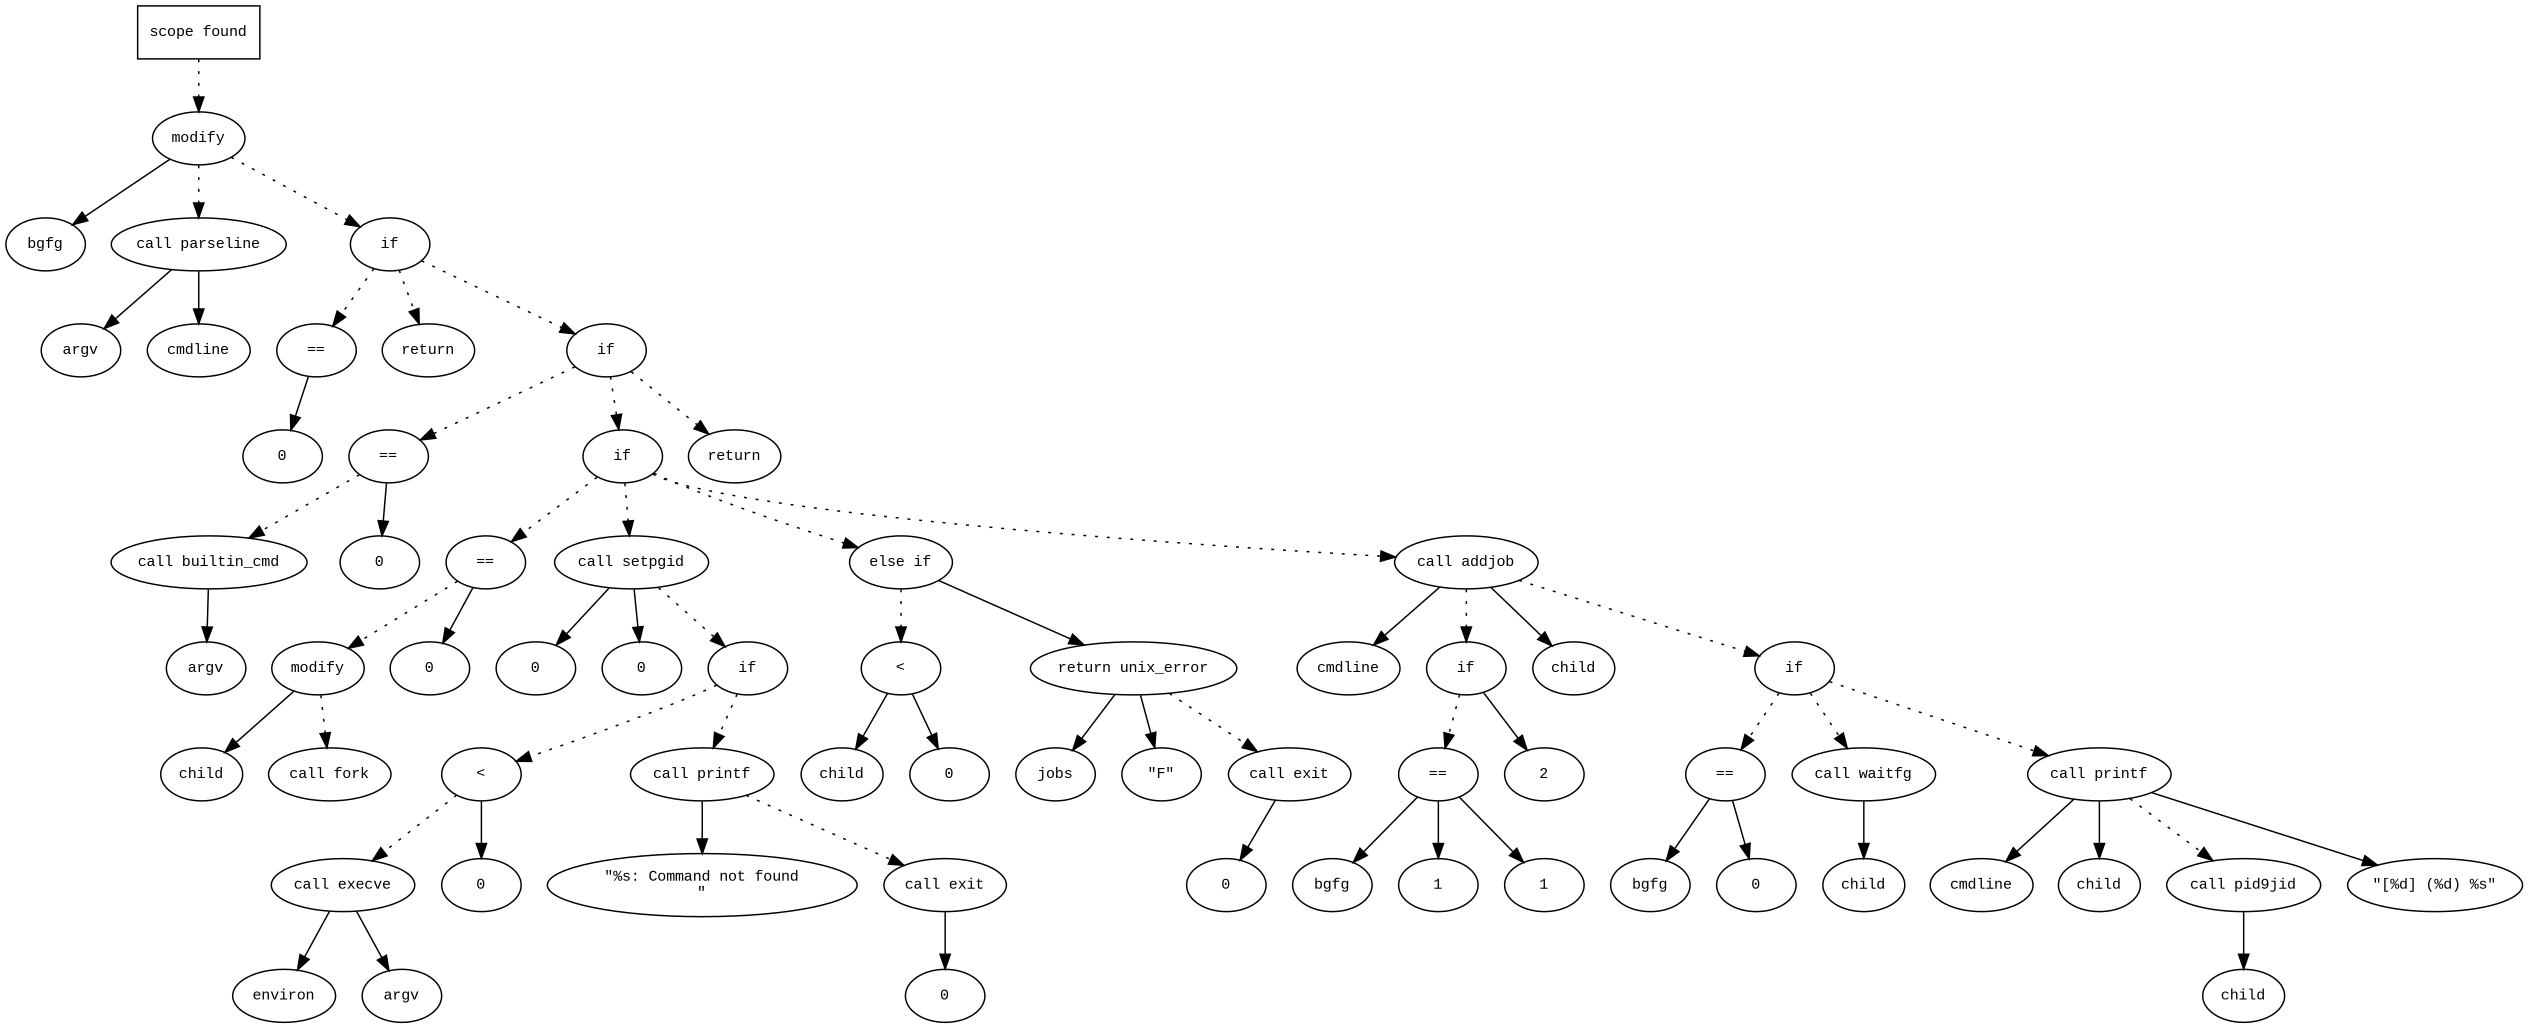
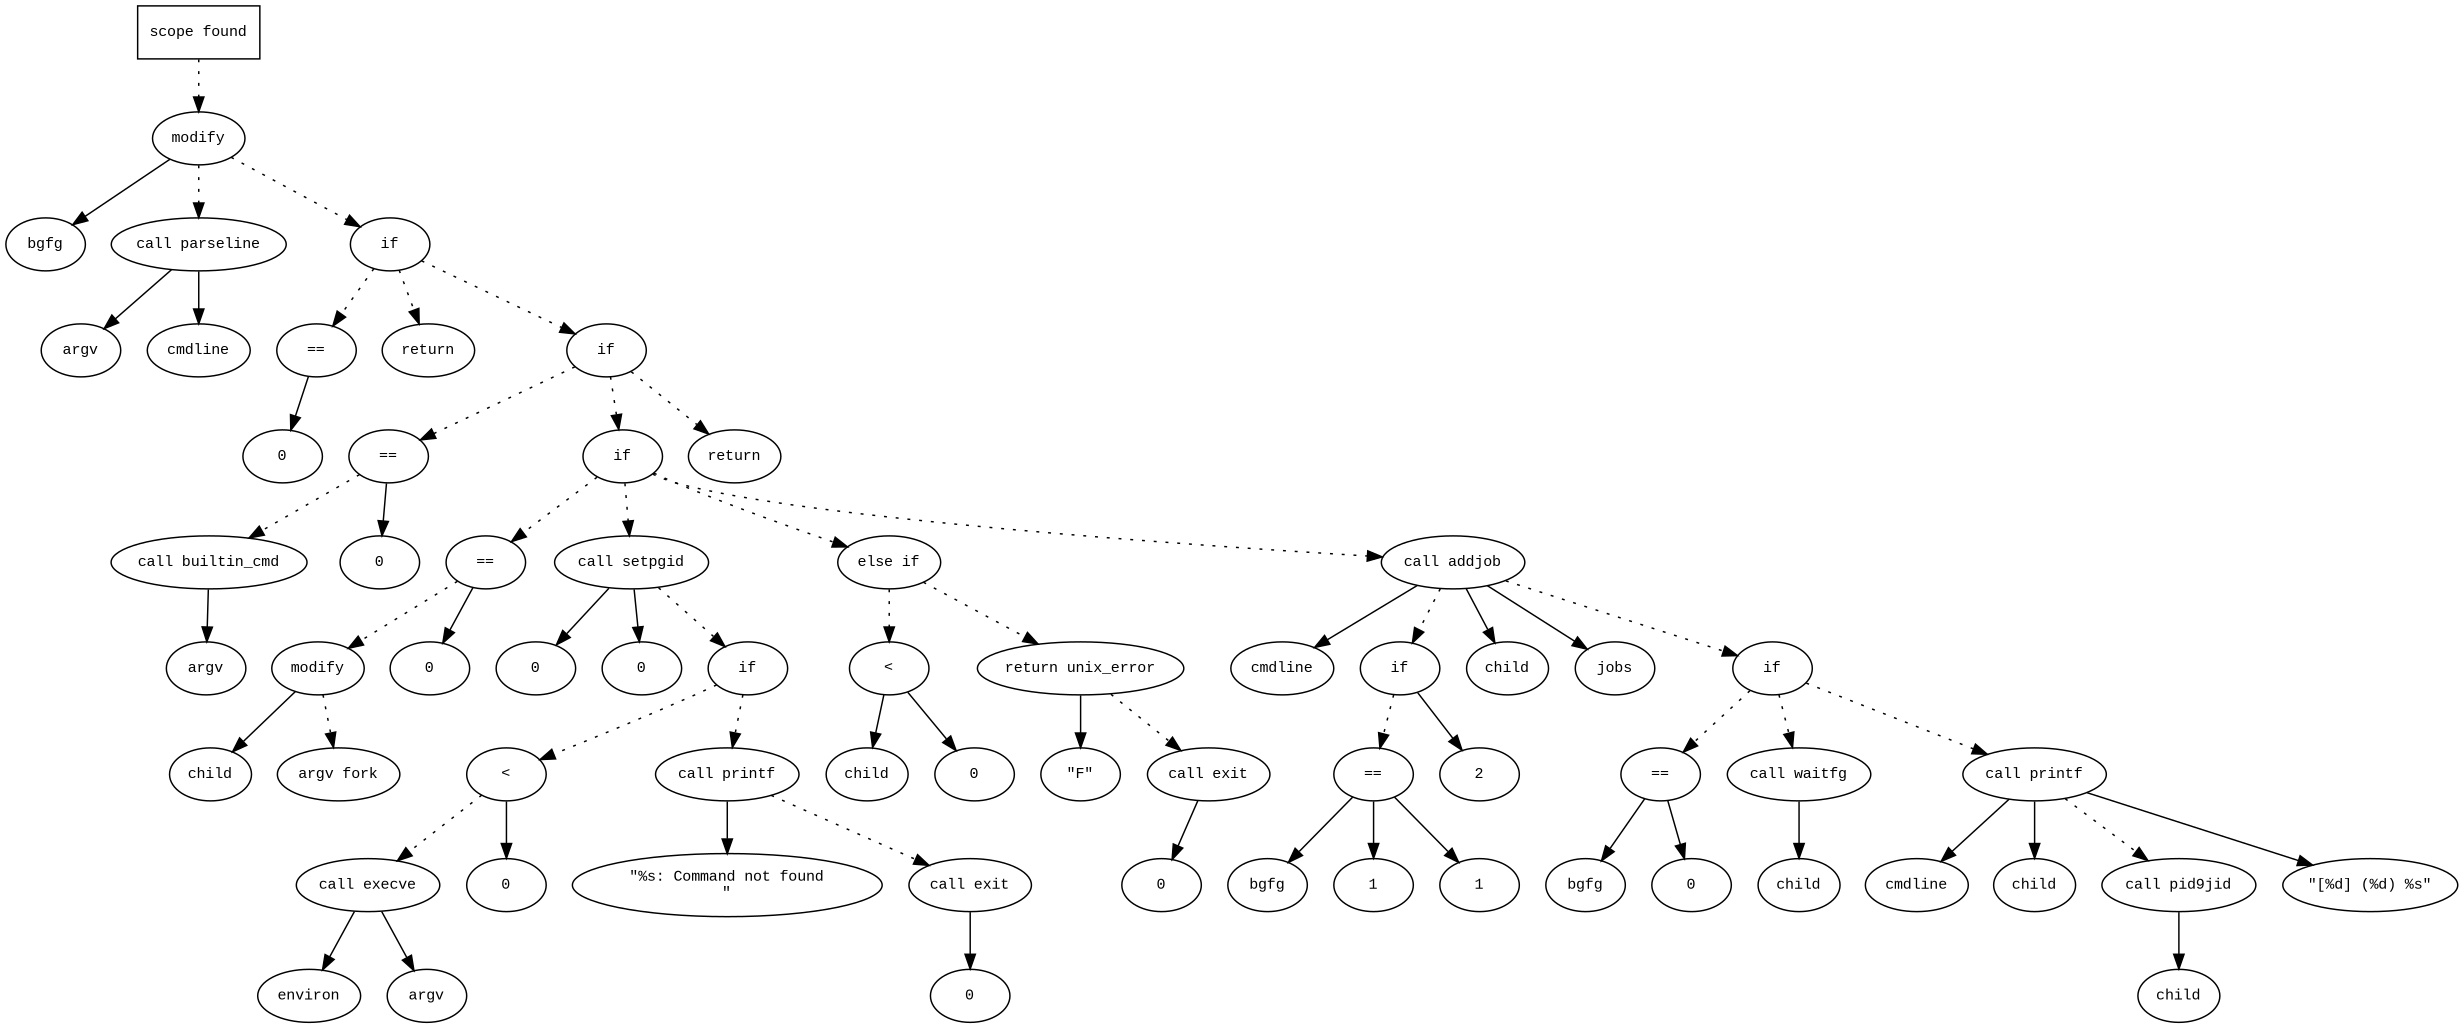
(1005, 610) -> (974, 610)
(1098, 717) -> (1531, 613)
(330, 774) -> (339, 774)
